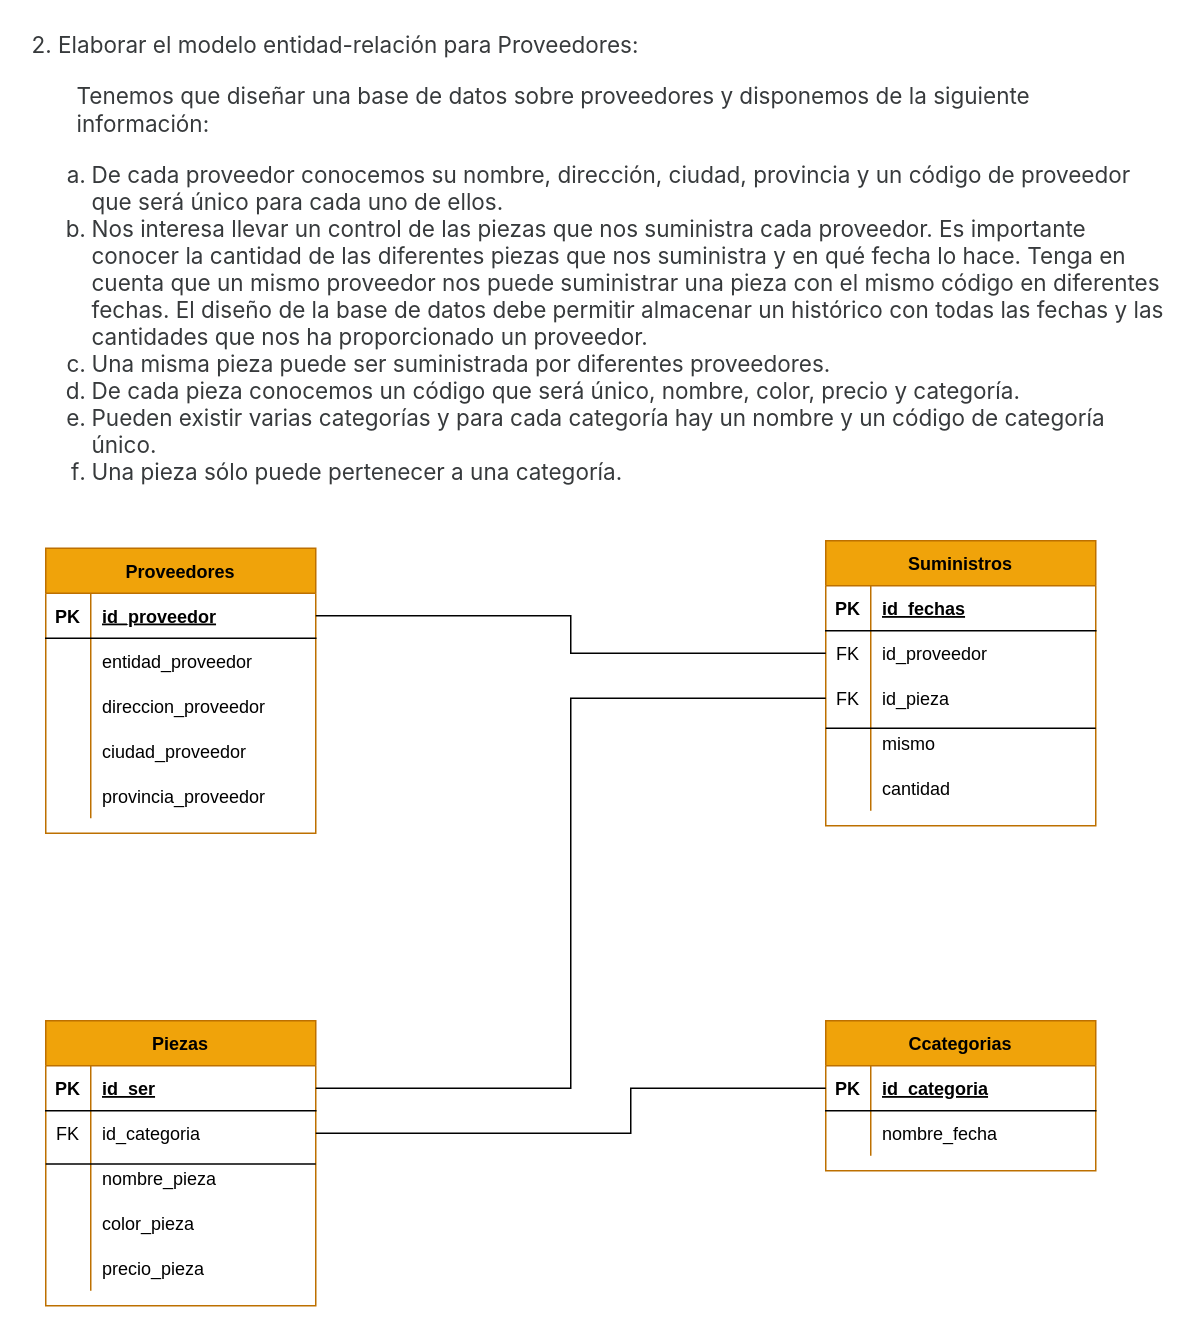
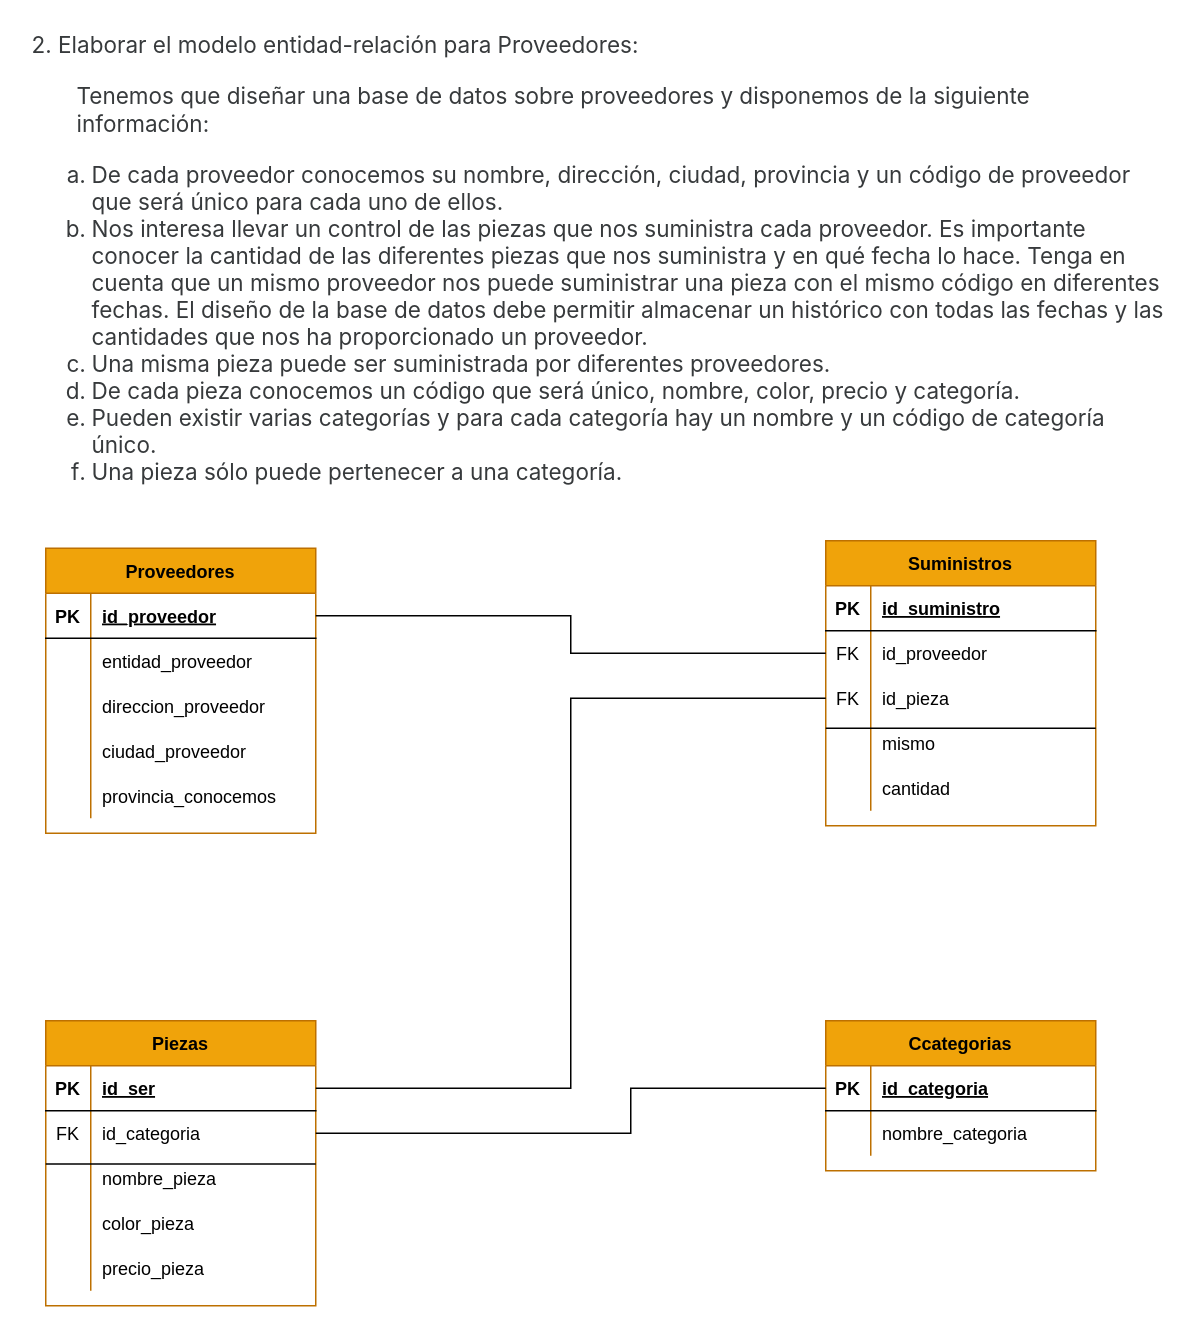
(925, 609) -> (941, 609)
(193, 797) -> (193, 797)
(942, 1134) -> (960, 1134)
